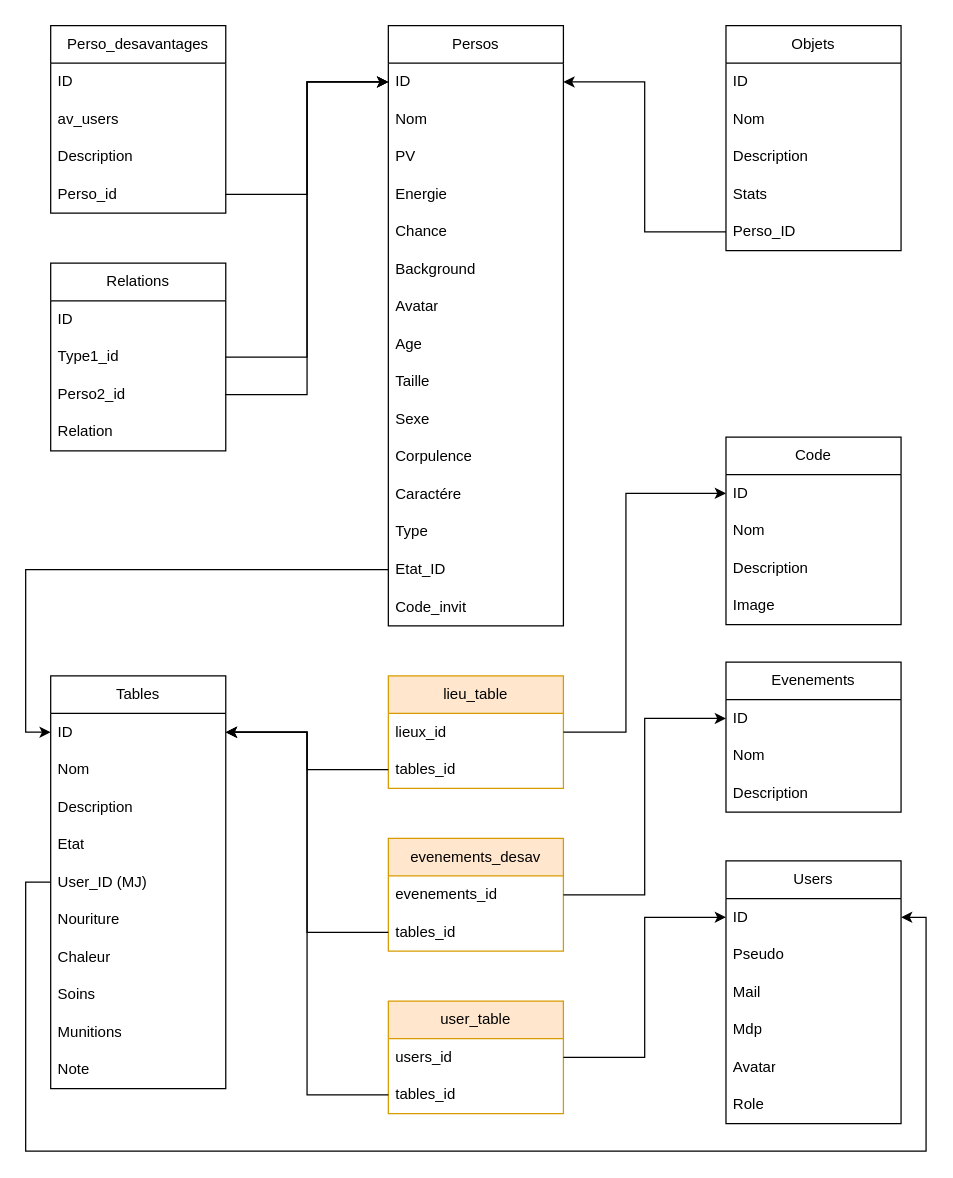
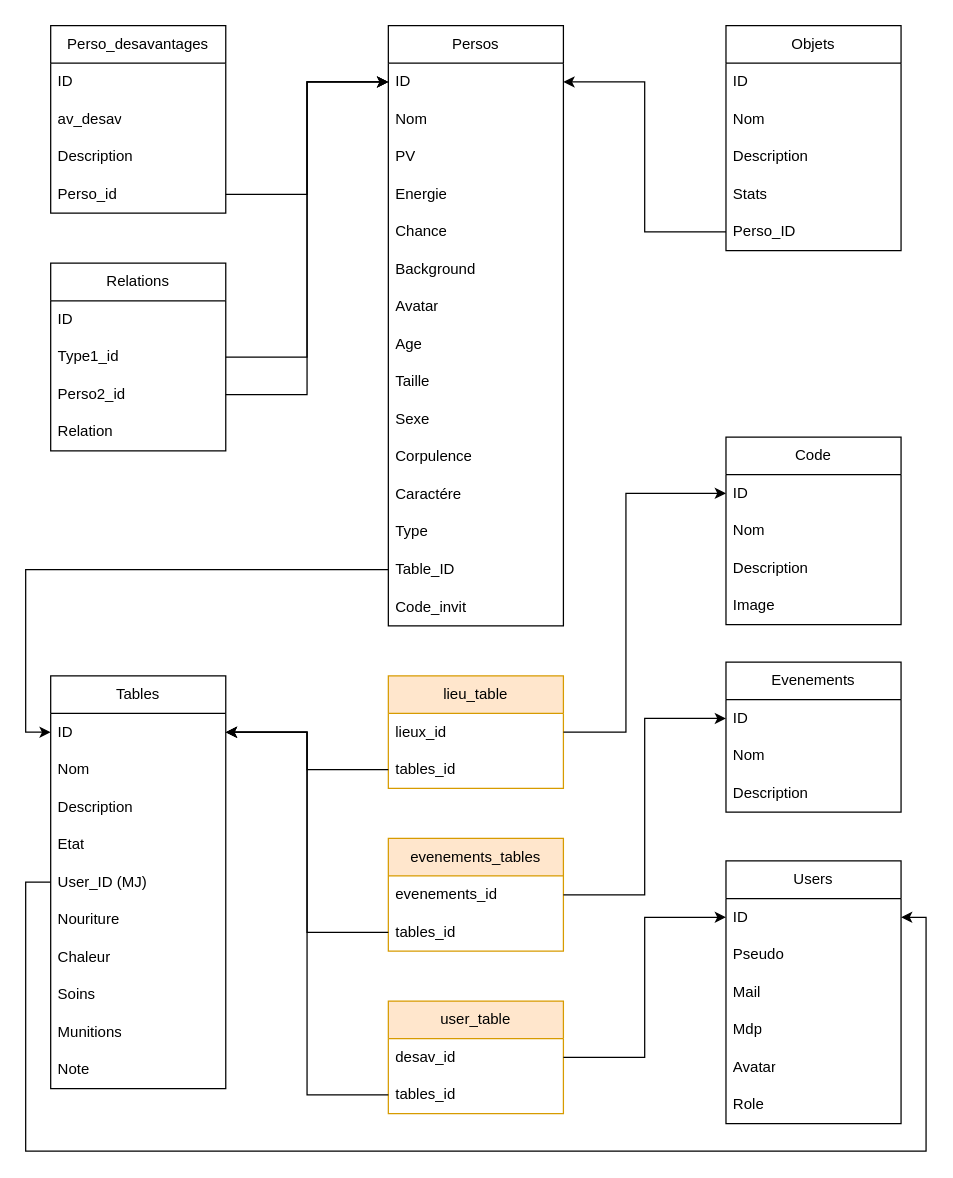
(92, 119) -> (92, 119)
(425, 569) -> (427, 569)
(476, 857) -> (476, 857)
(427, 1057) -> (427, 1057)
